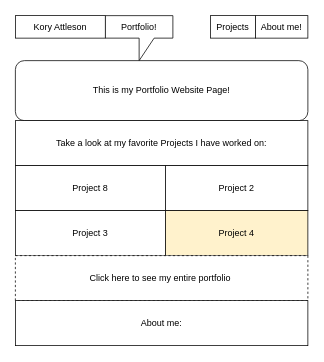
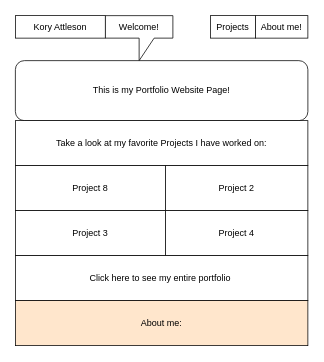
(139, 27) -> (139, 27)
(237, 233) -> (237, 233)
(162, 278) -> (162, 278)
(162, 323) -> (162, 323)
